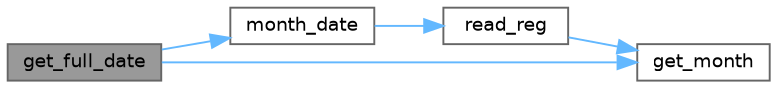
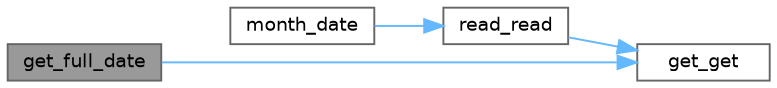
(506, 26) -> (506, 26)
(186, 45) -> none
(703, 62) -> (703, 62)
